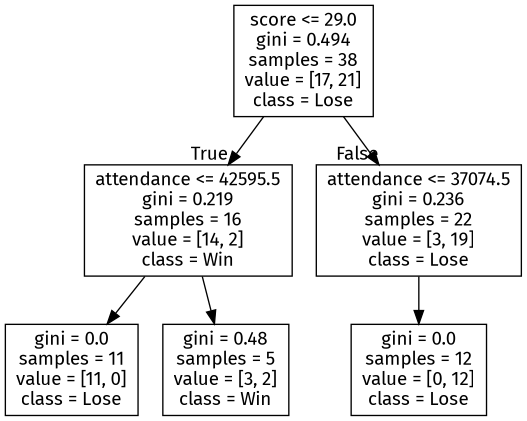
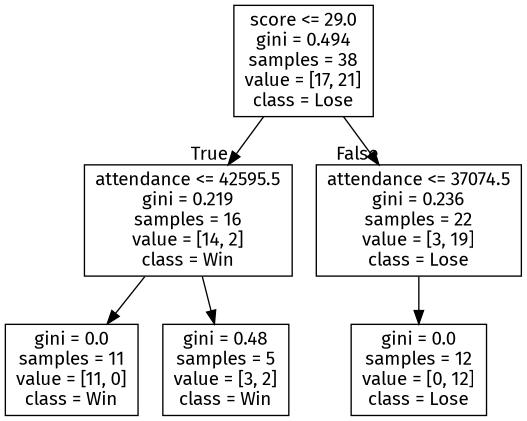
(72, 370) -> (72, 370)
